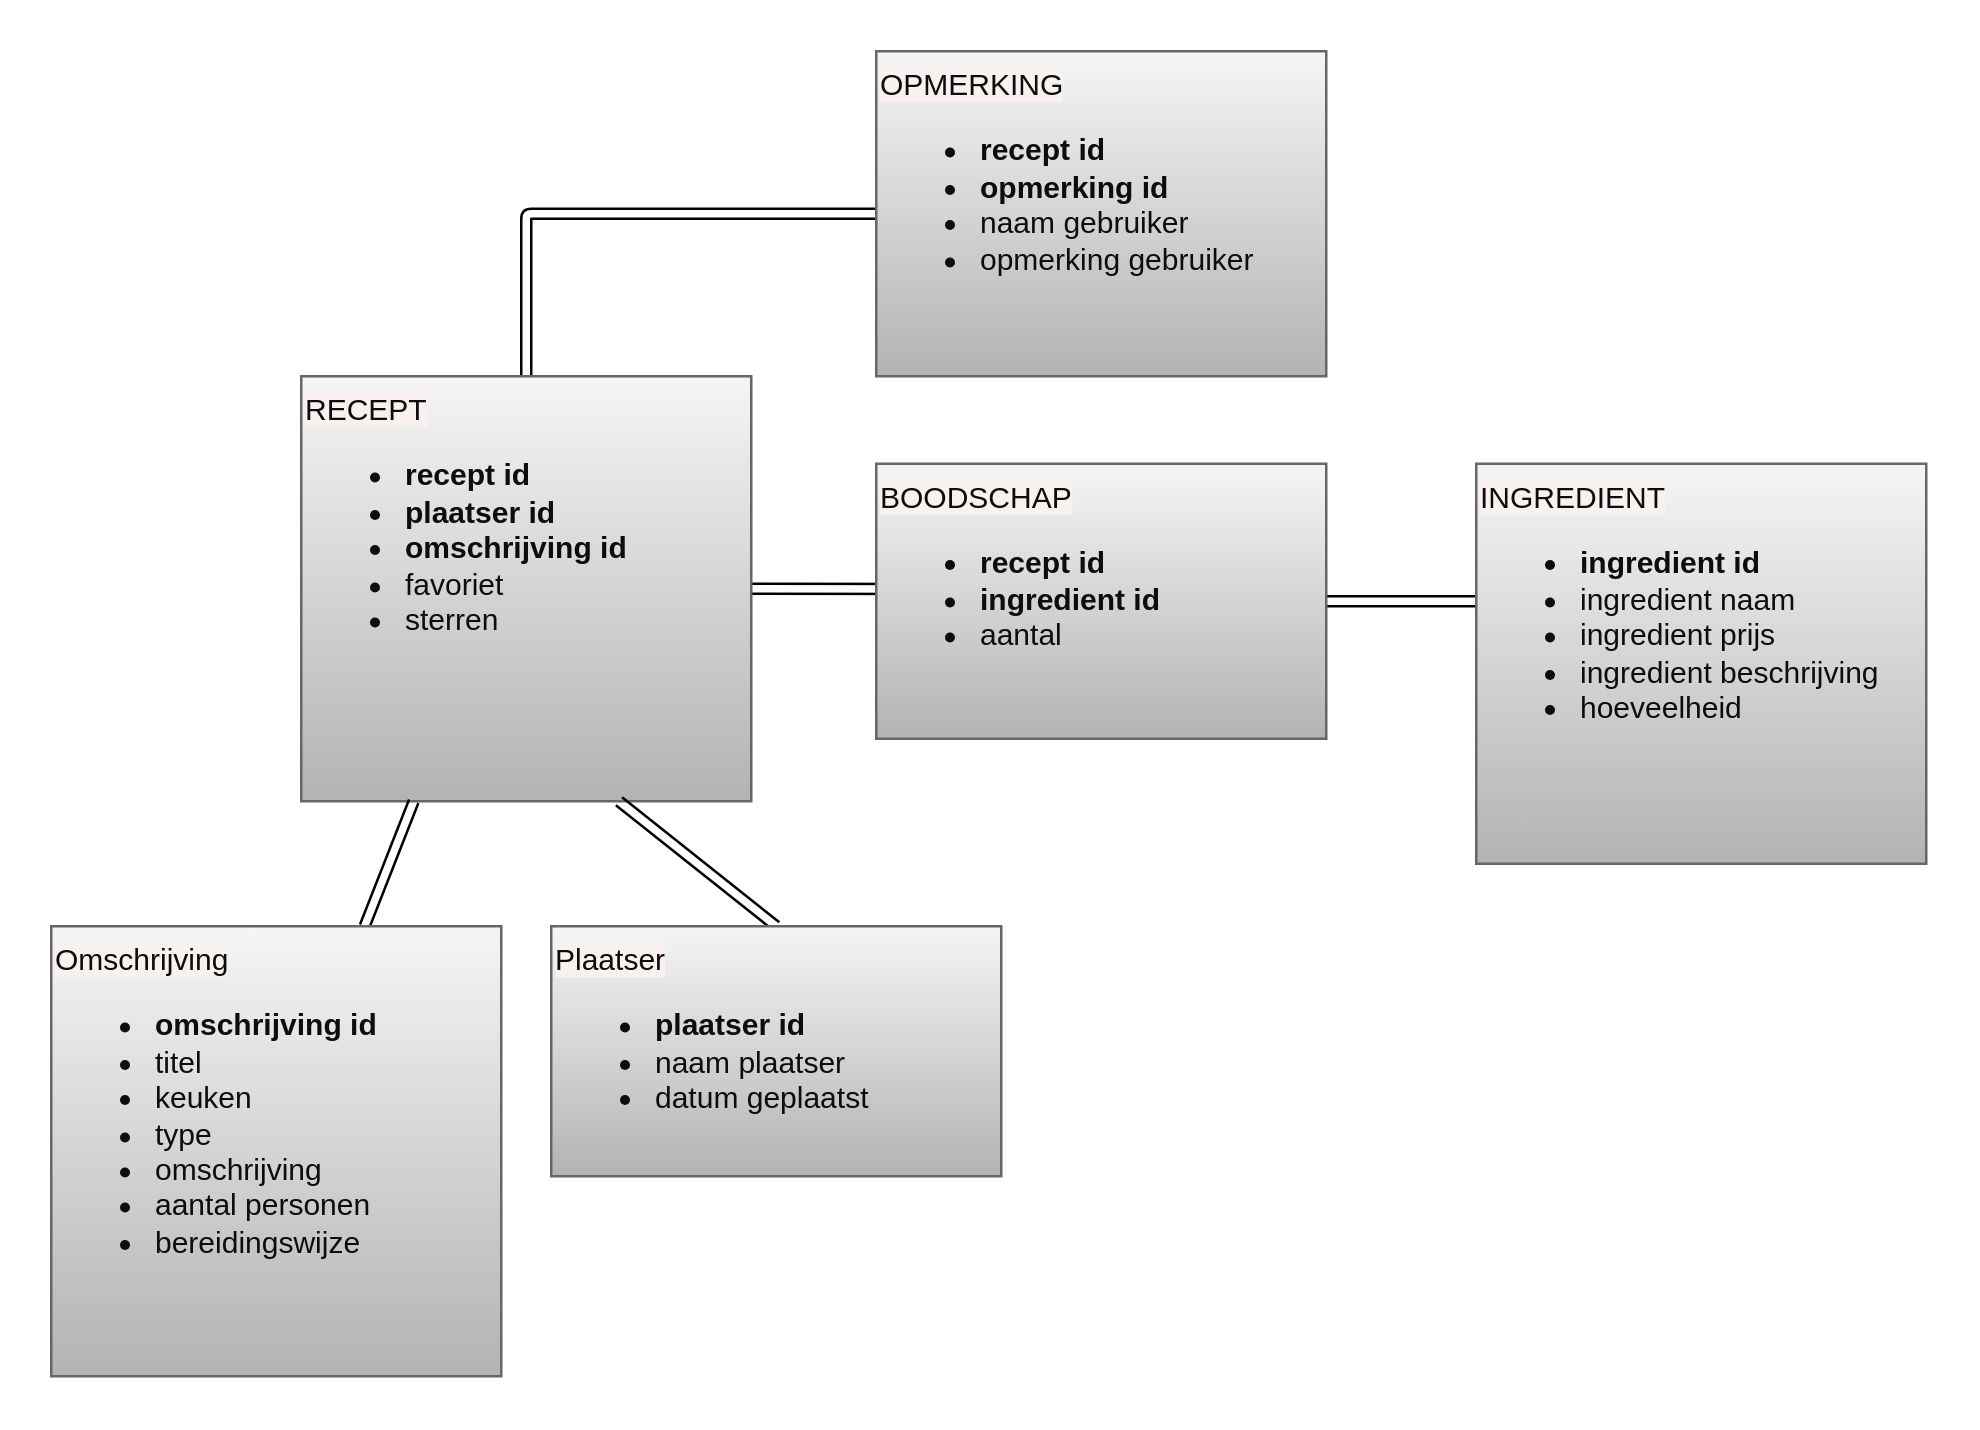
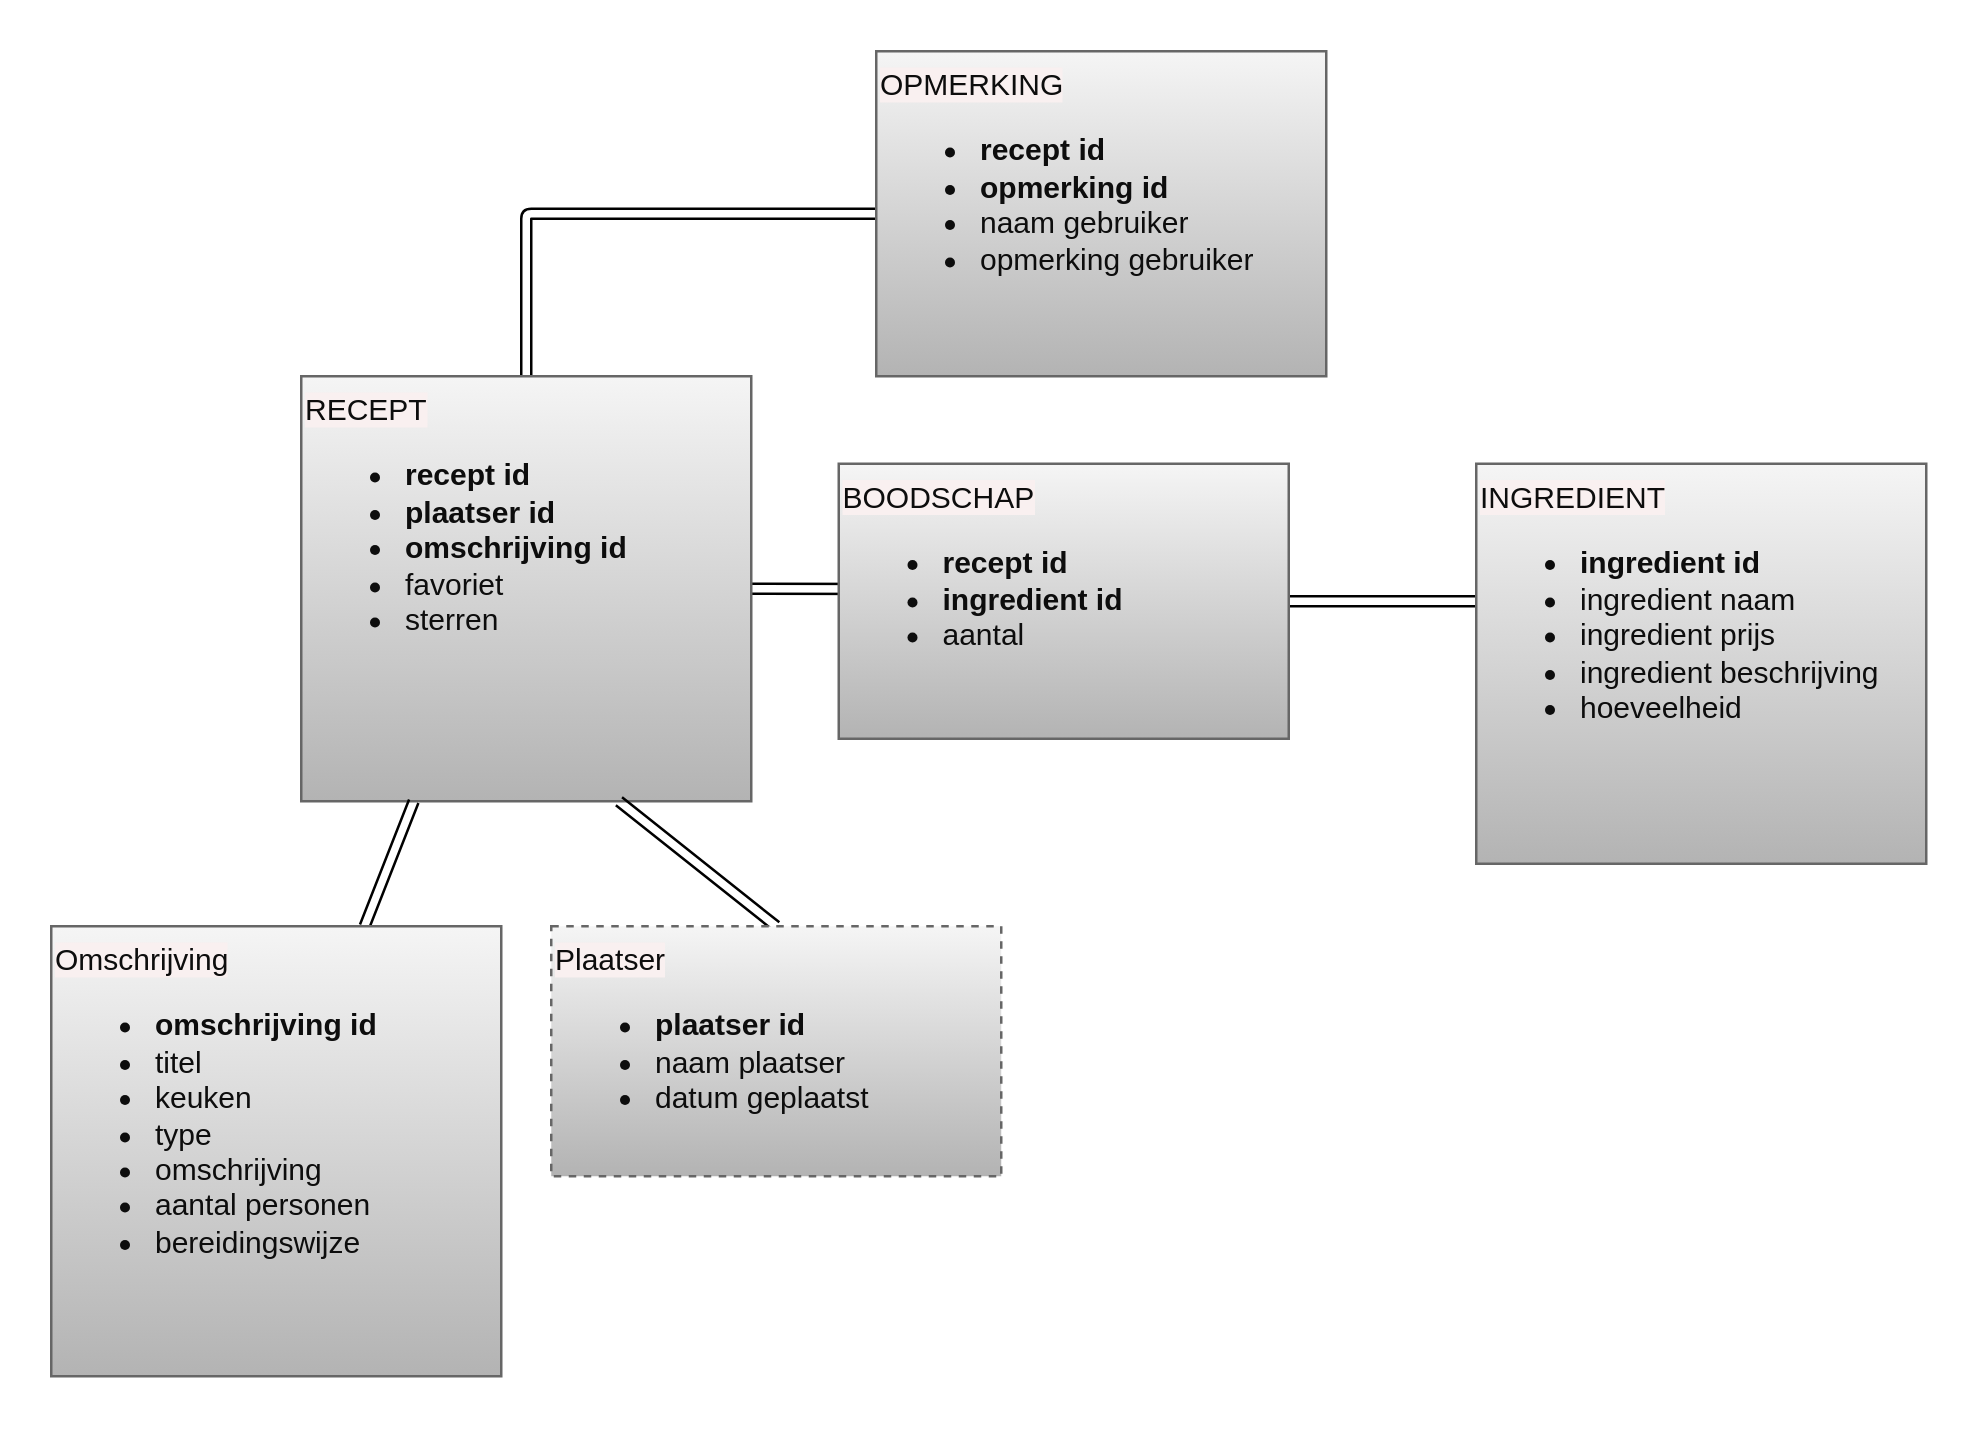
(1101, 601) -> (1064, 601)
(776, 1051) -> (776, 1051)
